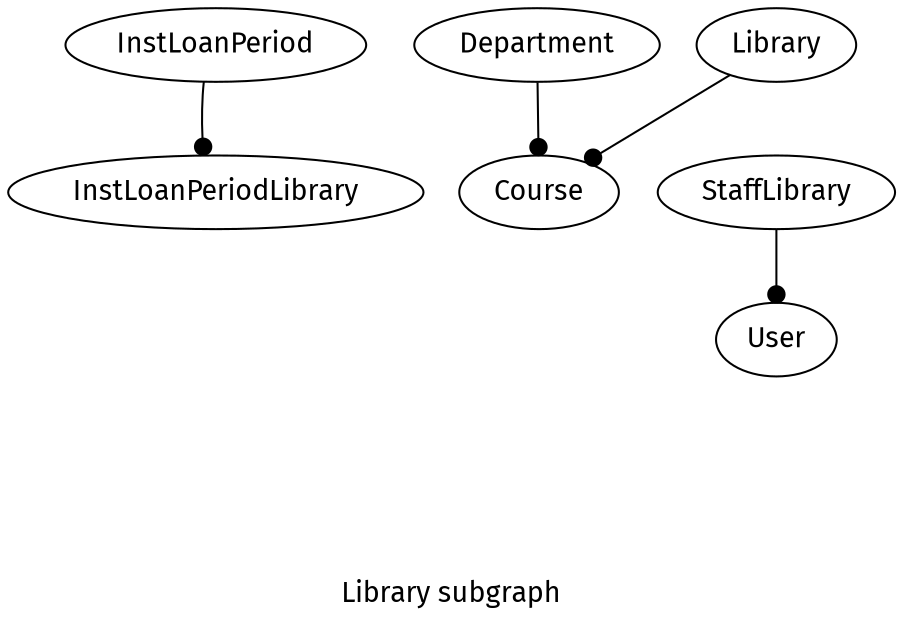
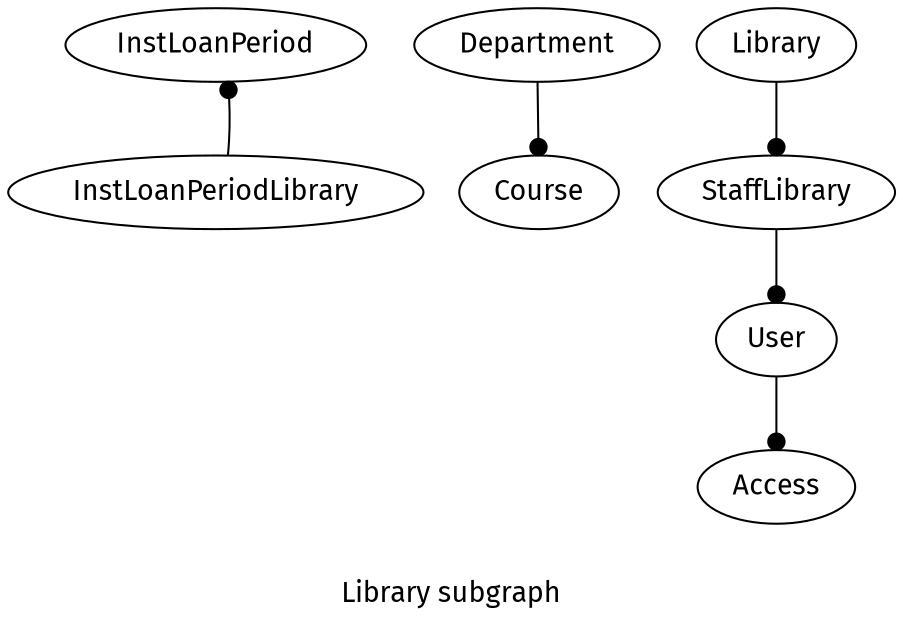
(202, 110) -> (230, 127)
(665, 114) -> (776, 111)
none -> (776, 487)
